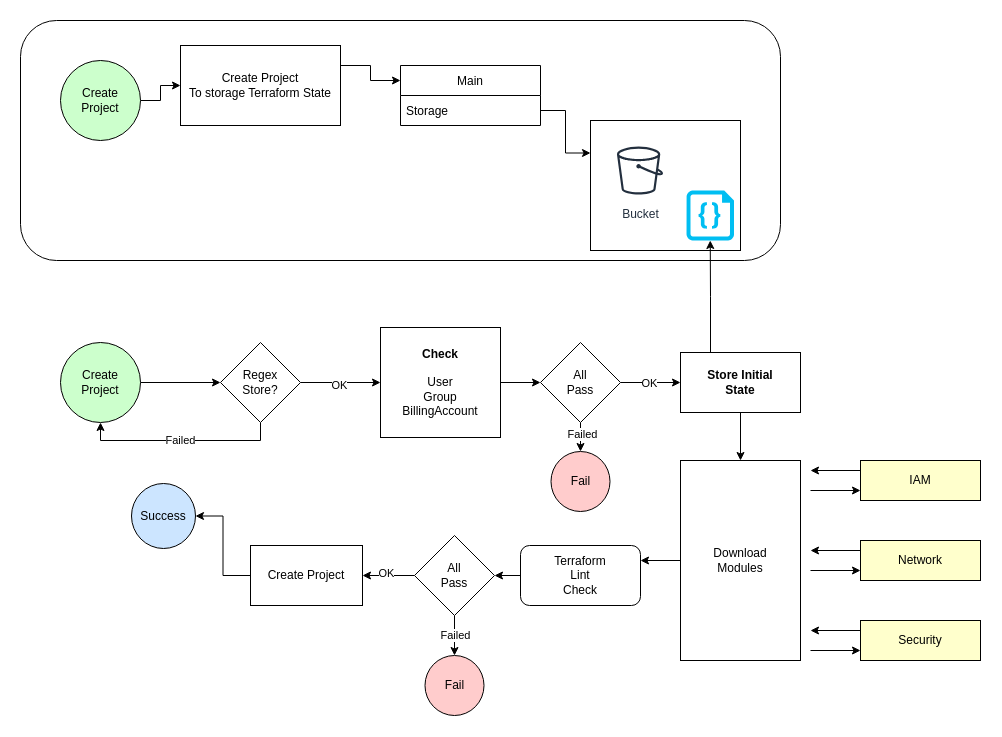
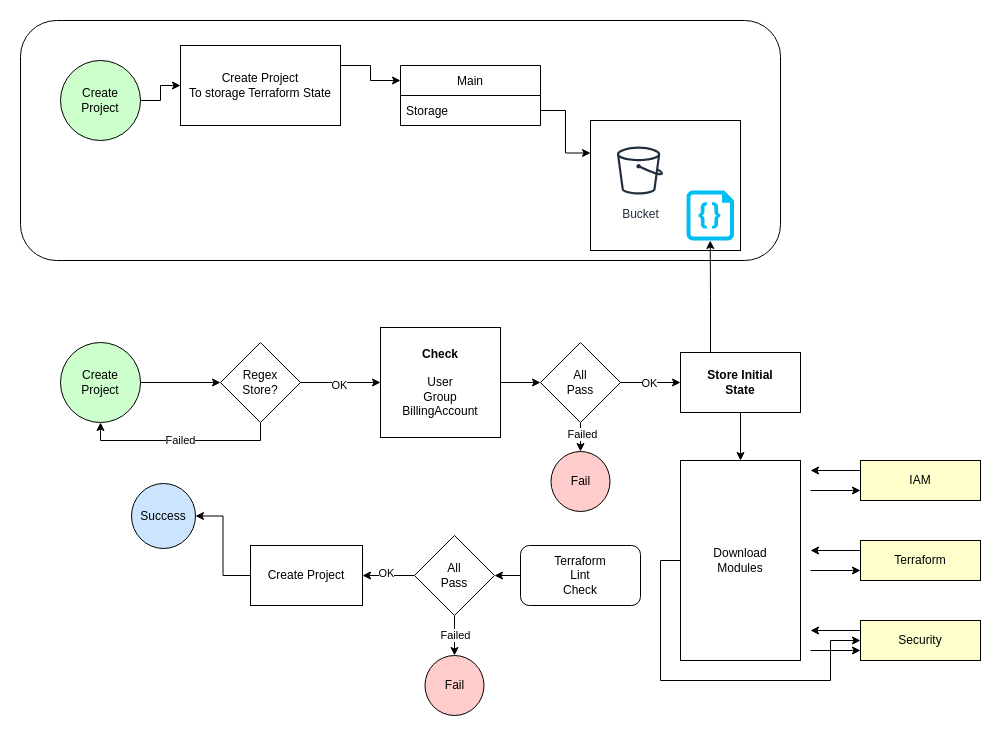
(655, 561) -> (716, 681)
(921, 561) -> (921, 561)
